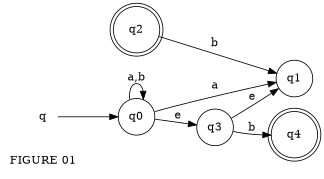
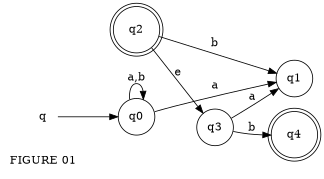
(252, 97) -> (252, 97)
(172, 122) -> (175, 77)
